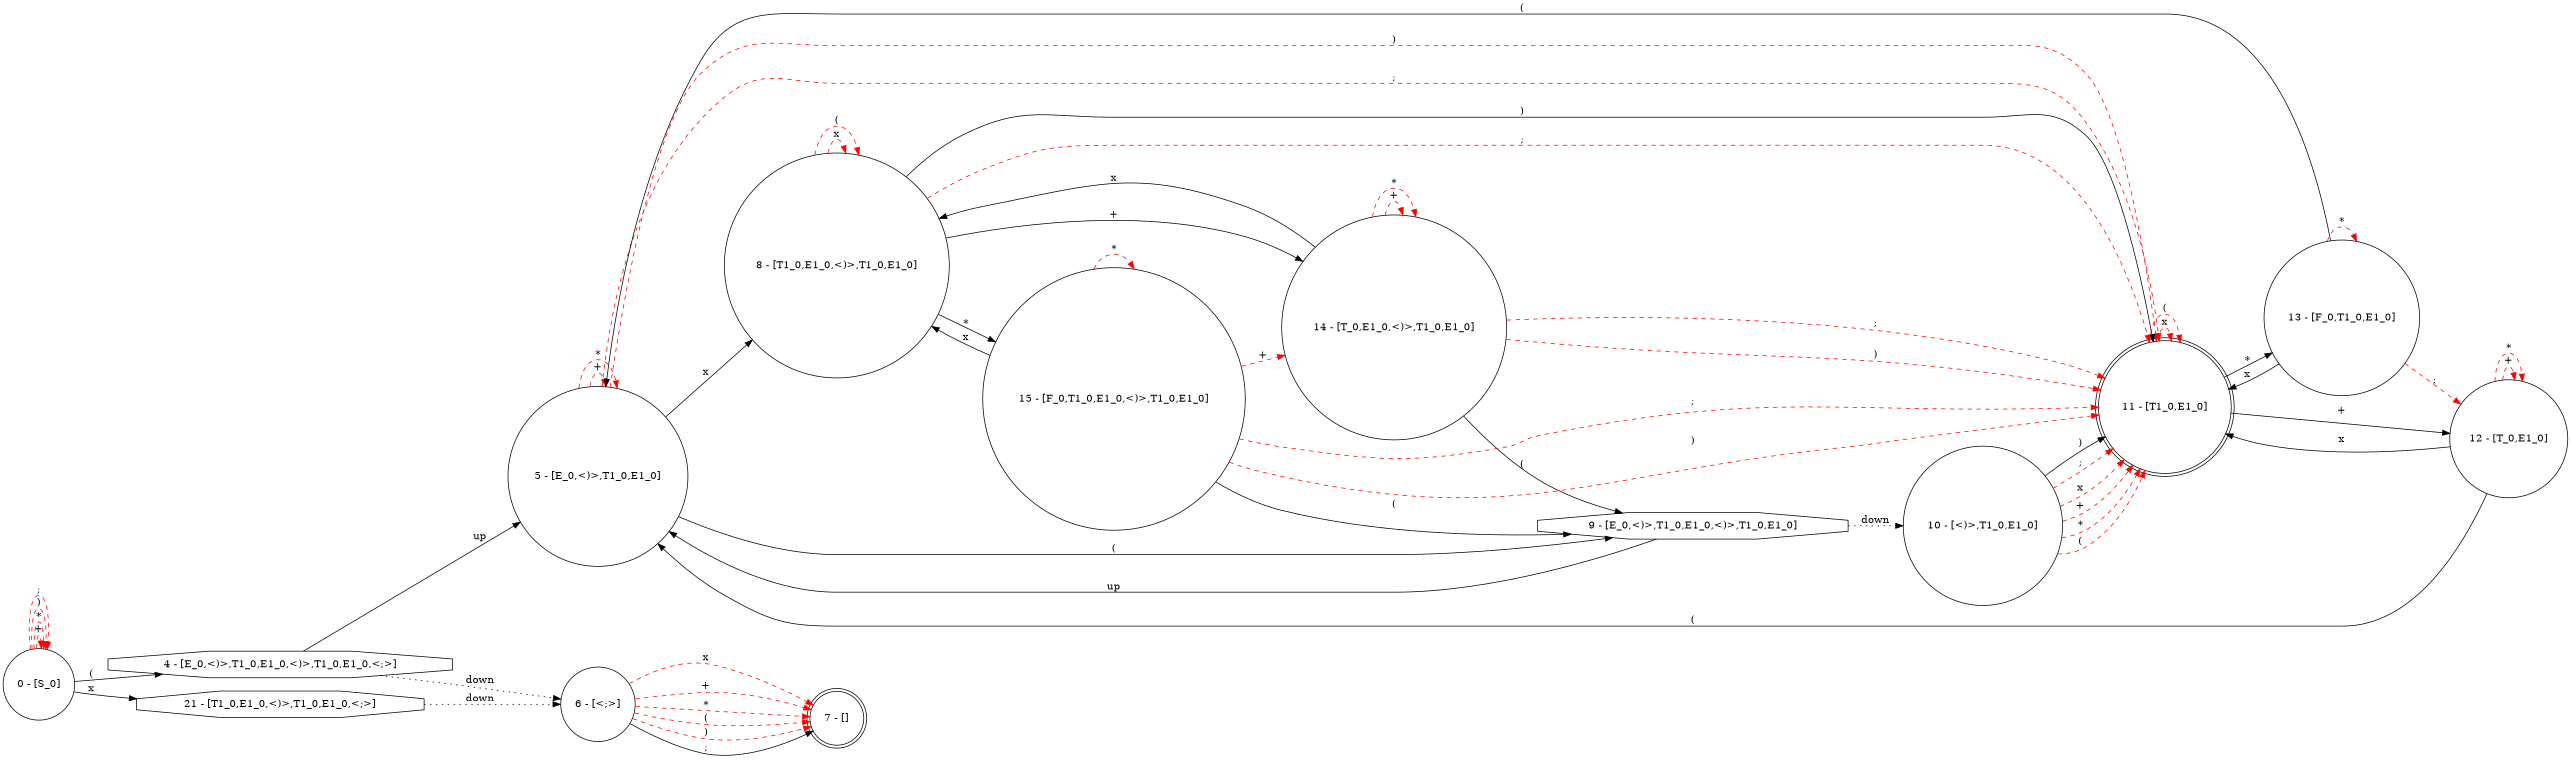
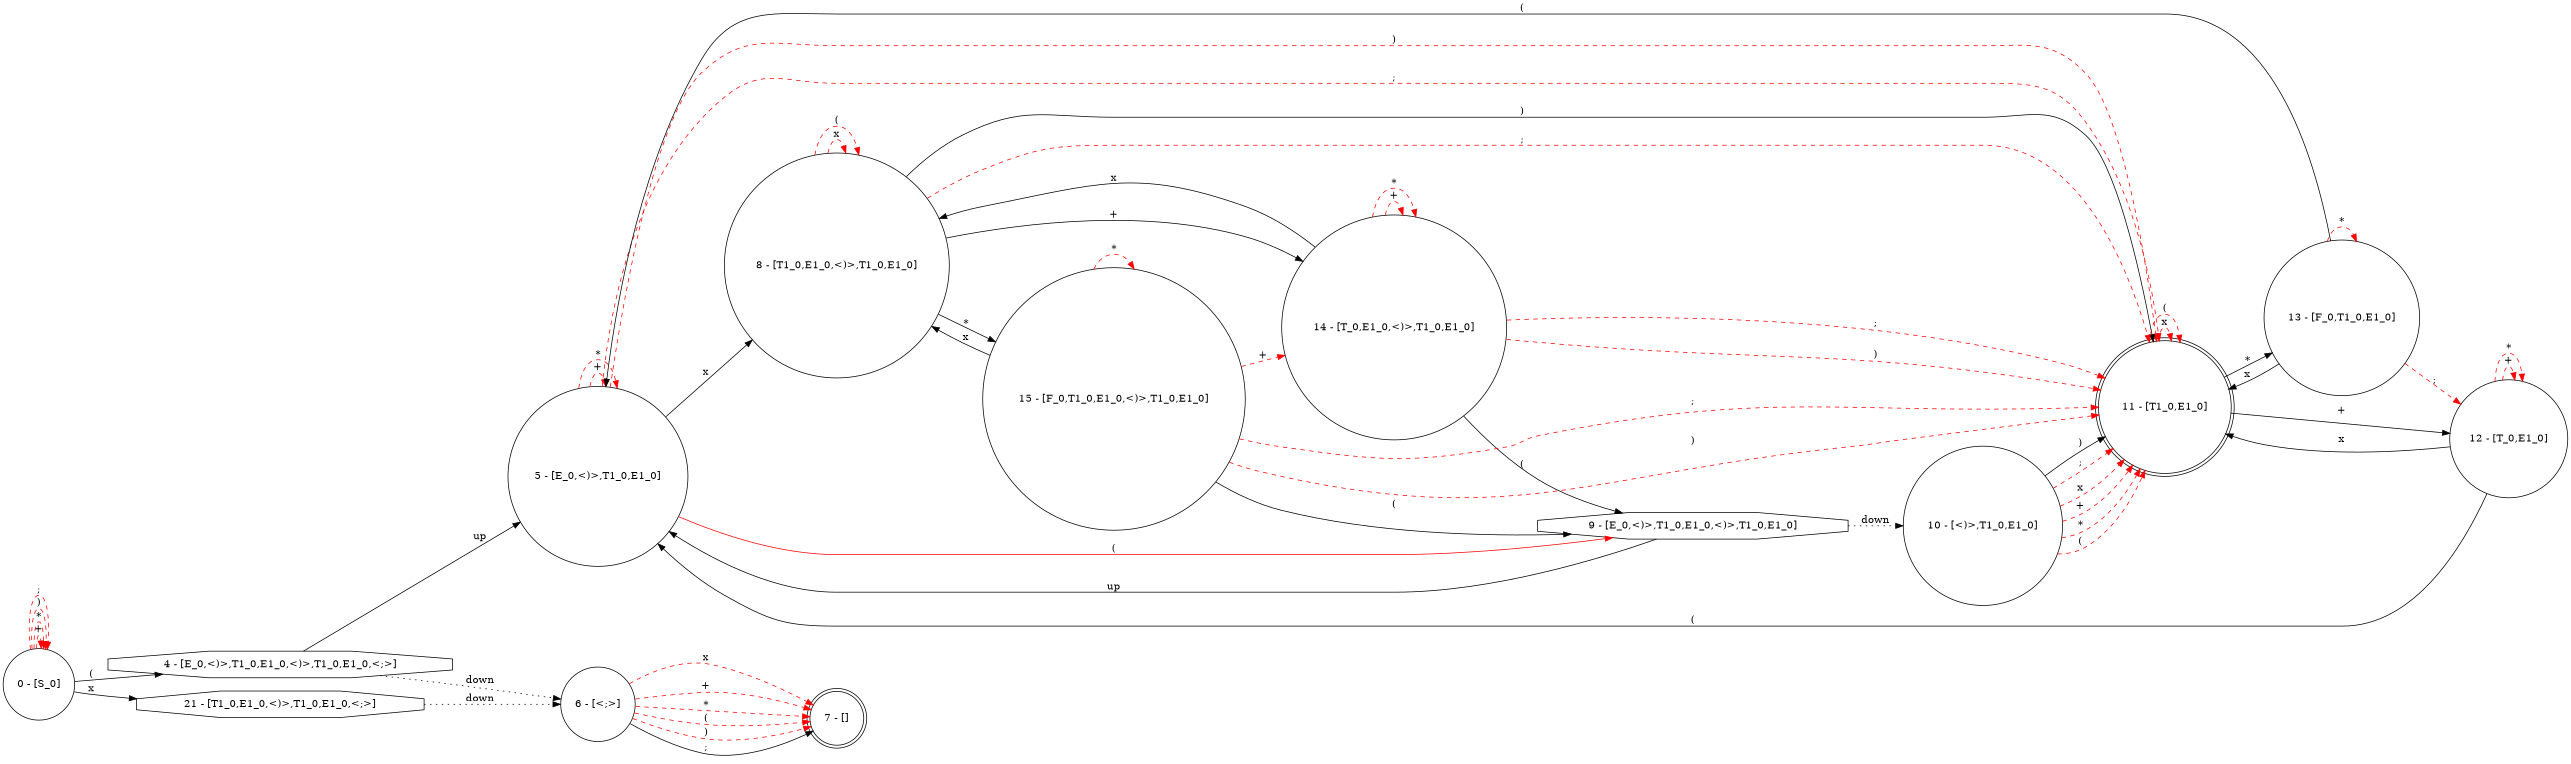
(1140, 555) -> (1140, 555)
